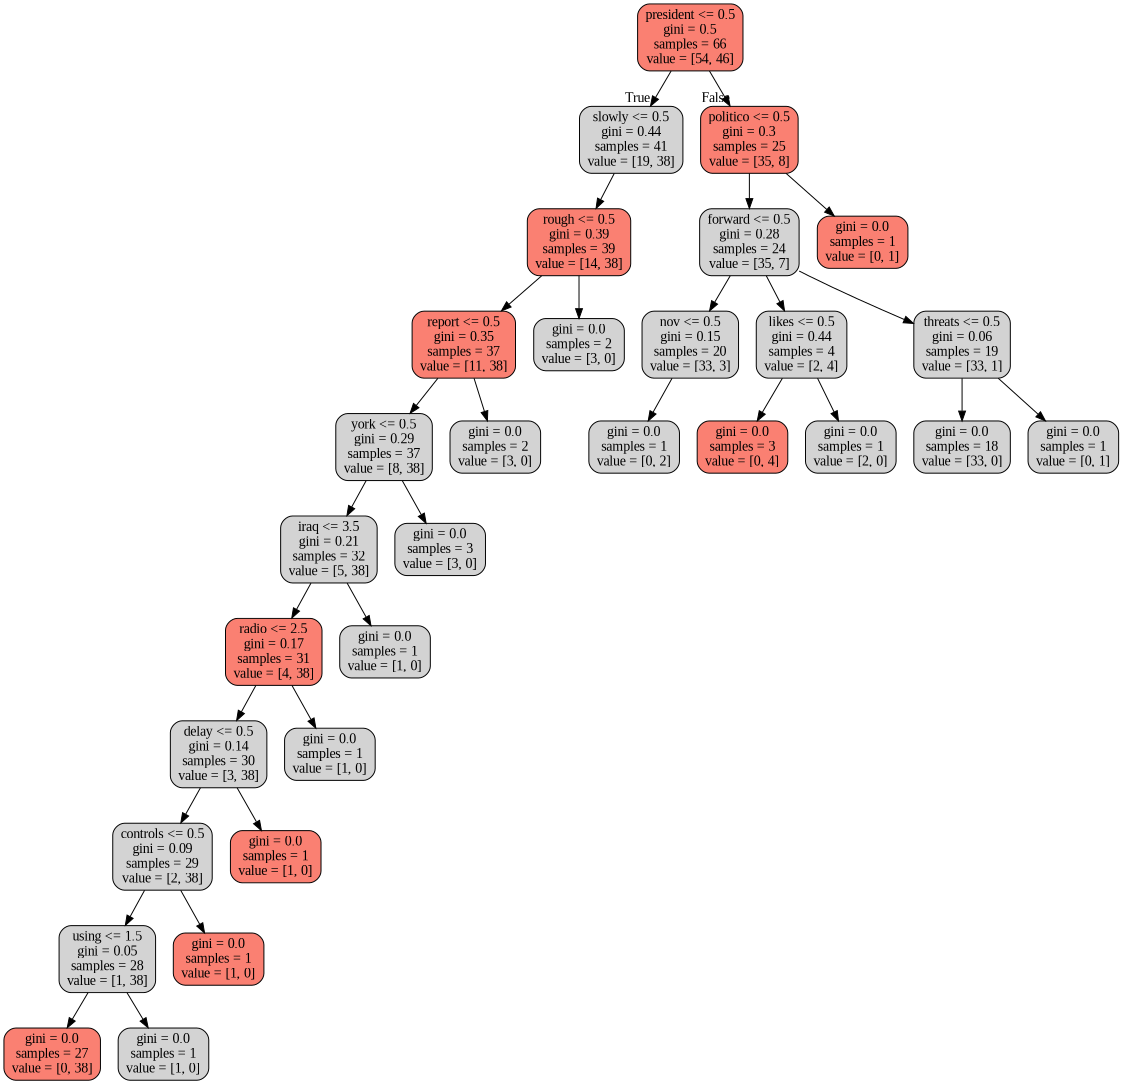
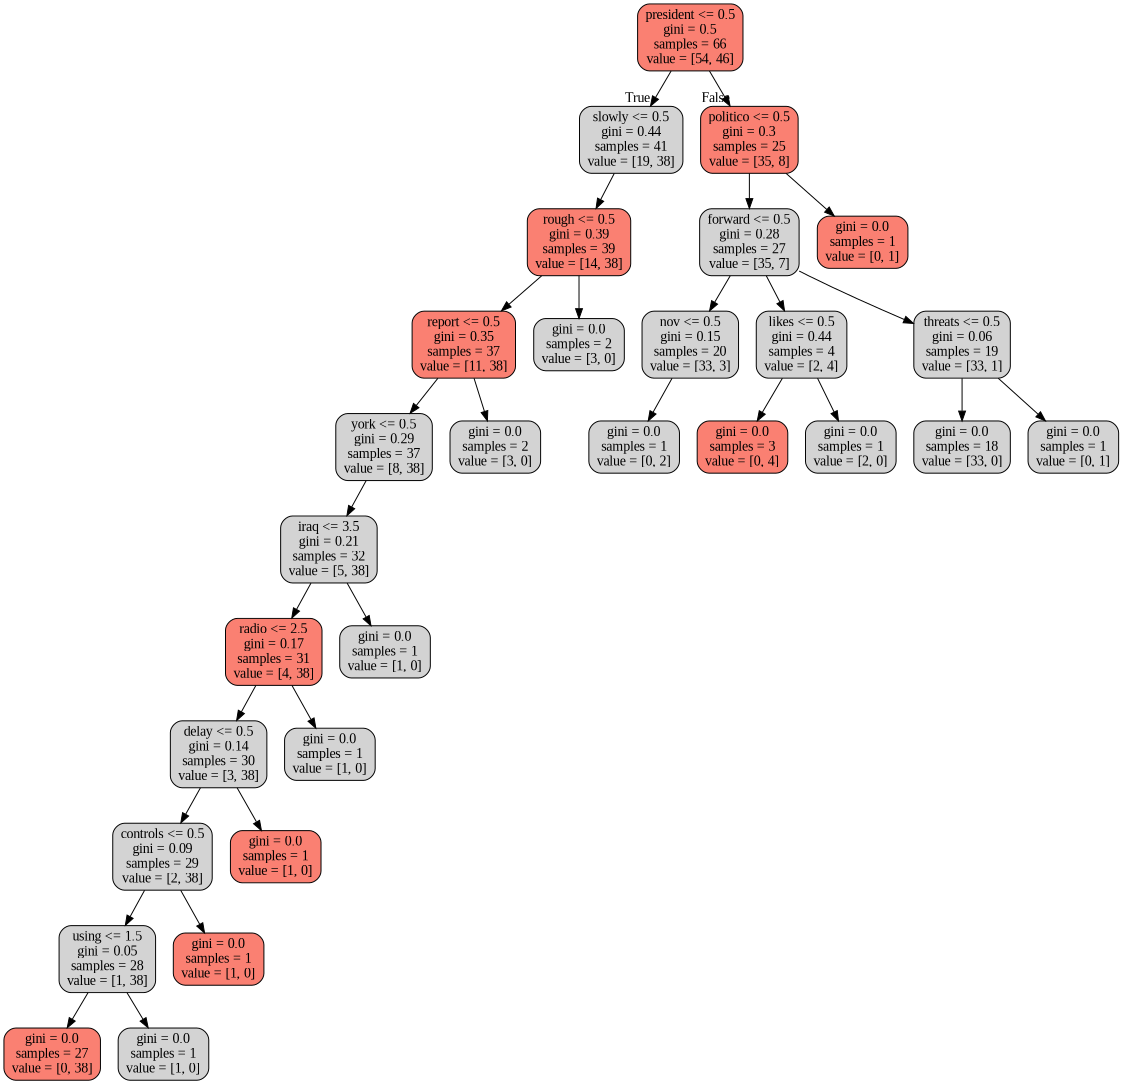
(749, 242) -> (749, 242)
(440, 549) -> none
